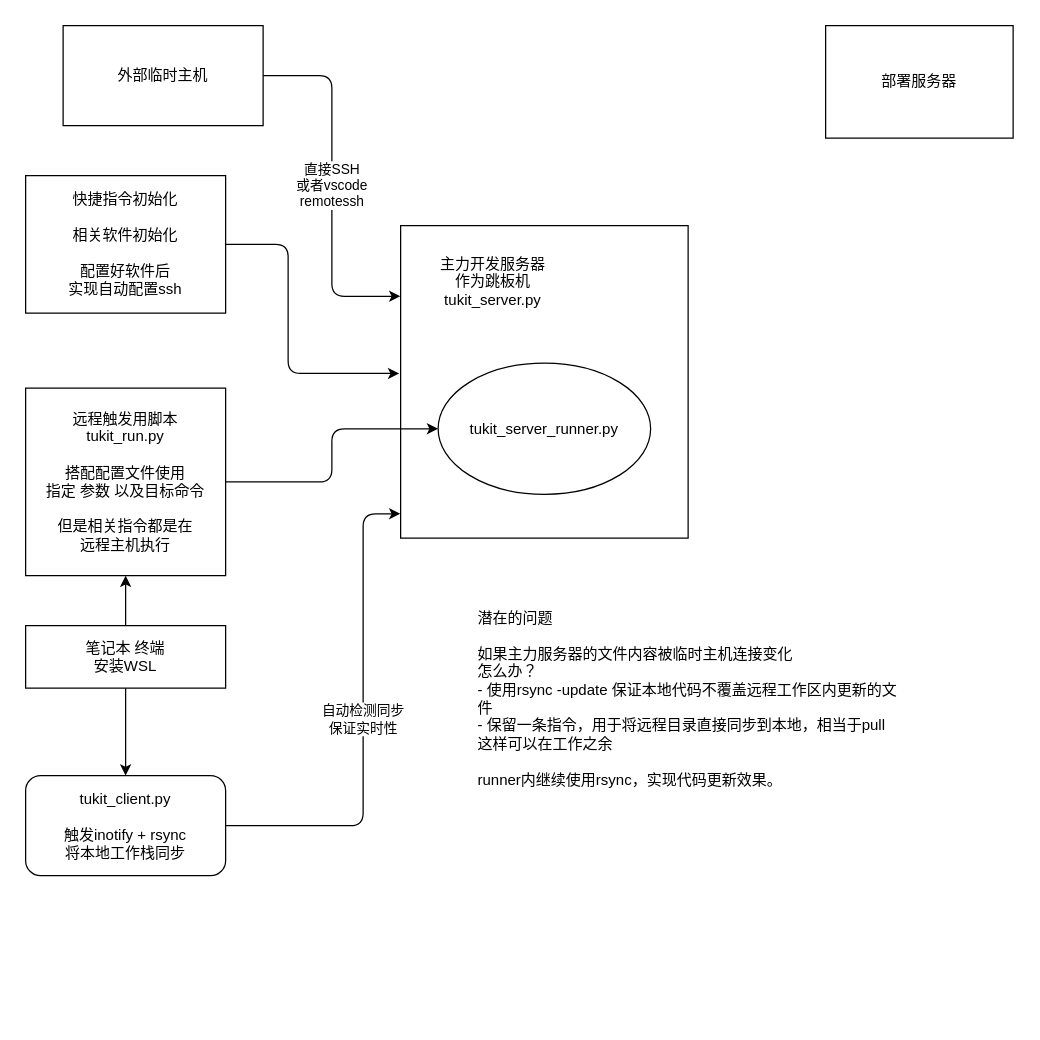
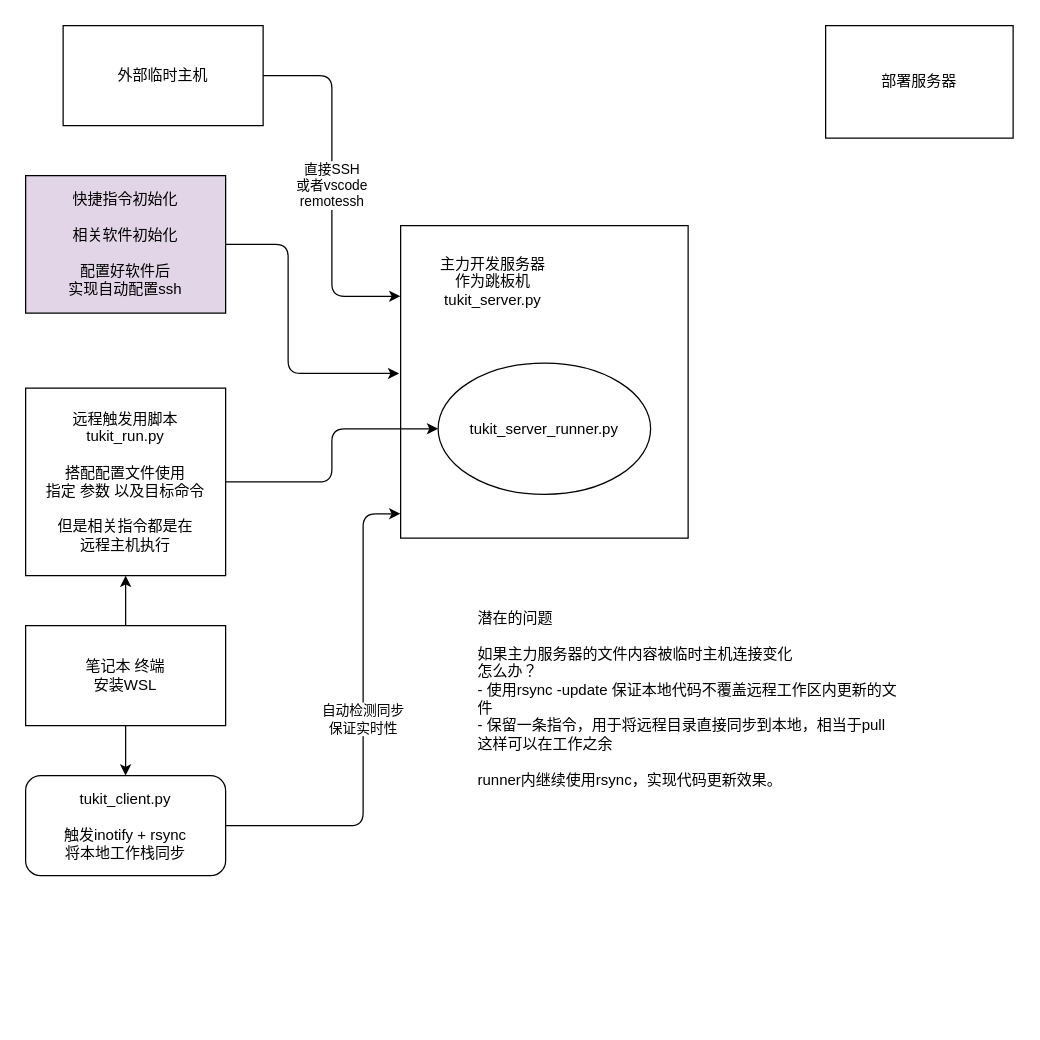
(126, 244) -> (126, 244)
(126, 657) -> (126, 676)
